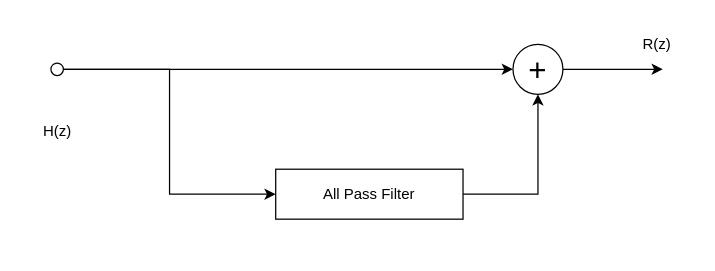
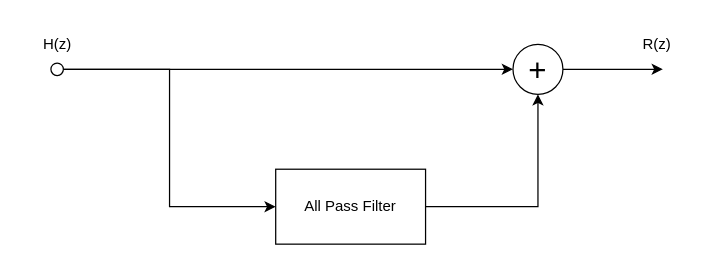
(57, 132) -> (57, 44)
(369, 194) -> (351, 207)
